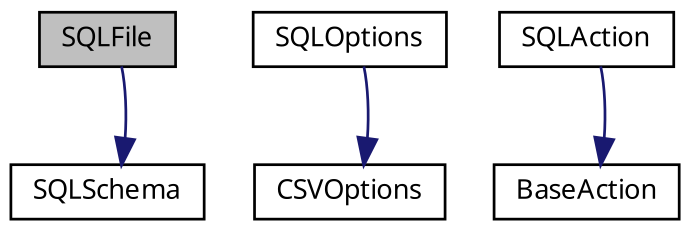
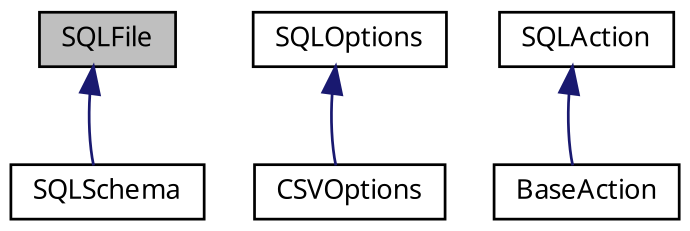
(126, 102) -> (89, 130)
(368, 102) -> (332, 130)
(605, 102) -> (569, 130)
